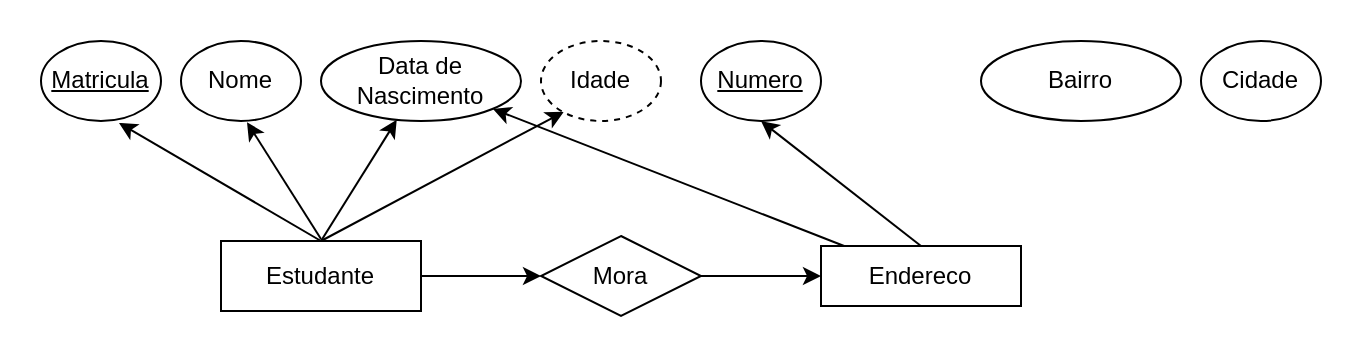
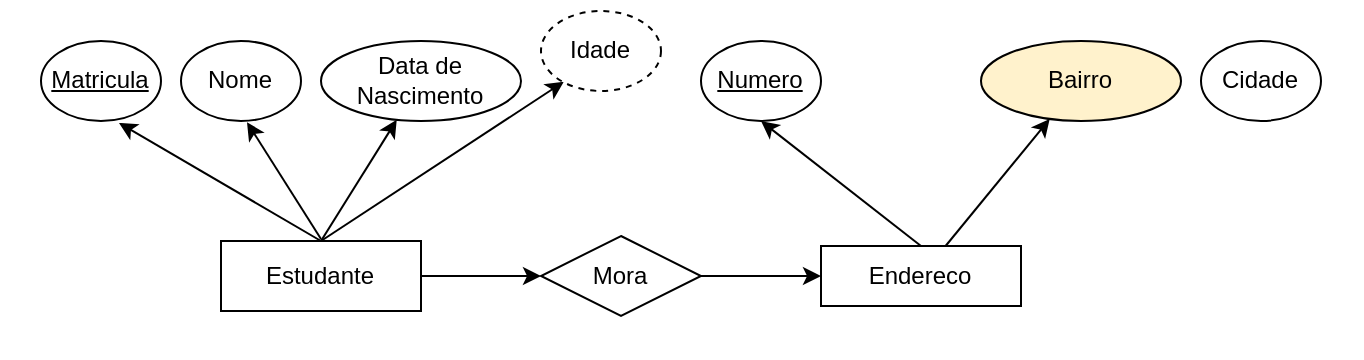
(601, 81) -> (601, 51)
(1081, 81) -> (1081, 81)
(693, 187) -> (993, 188)
